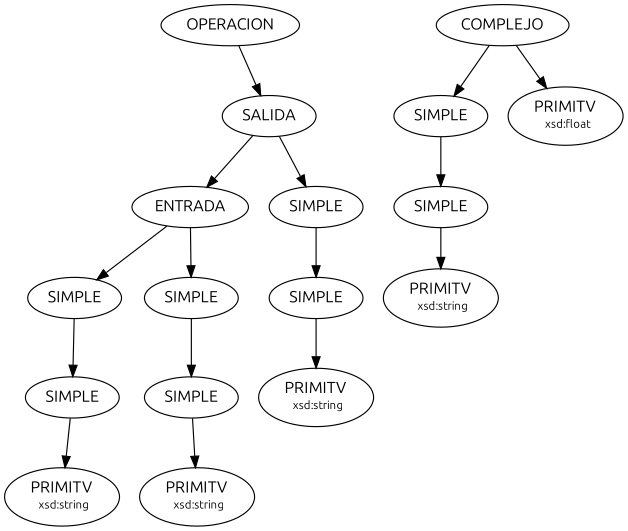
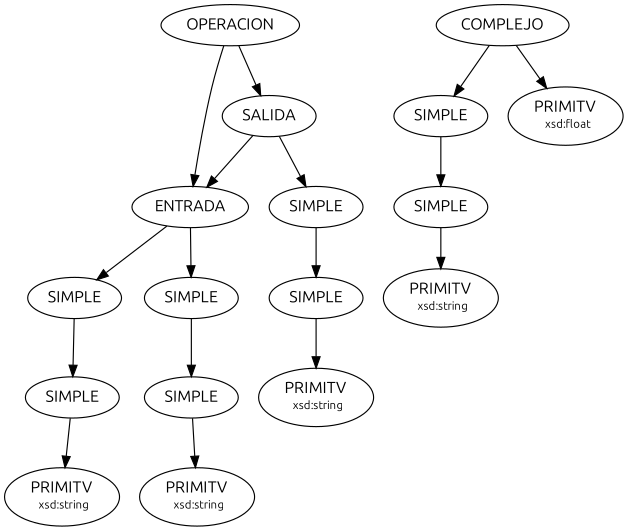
none -> (207, 110)
